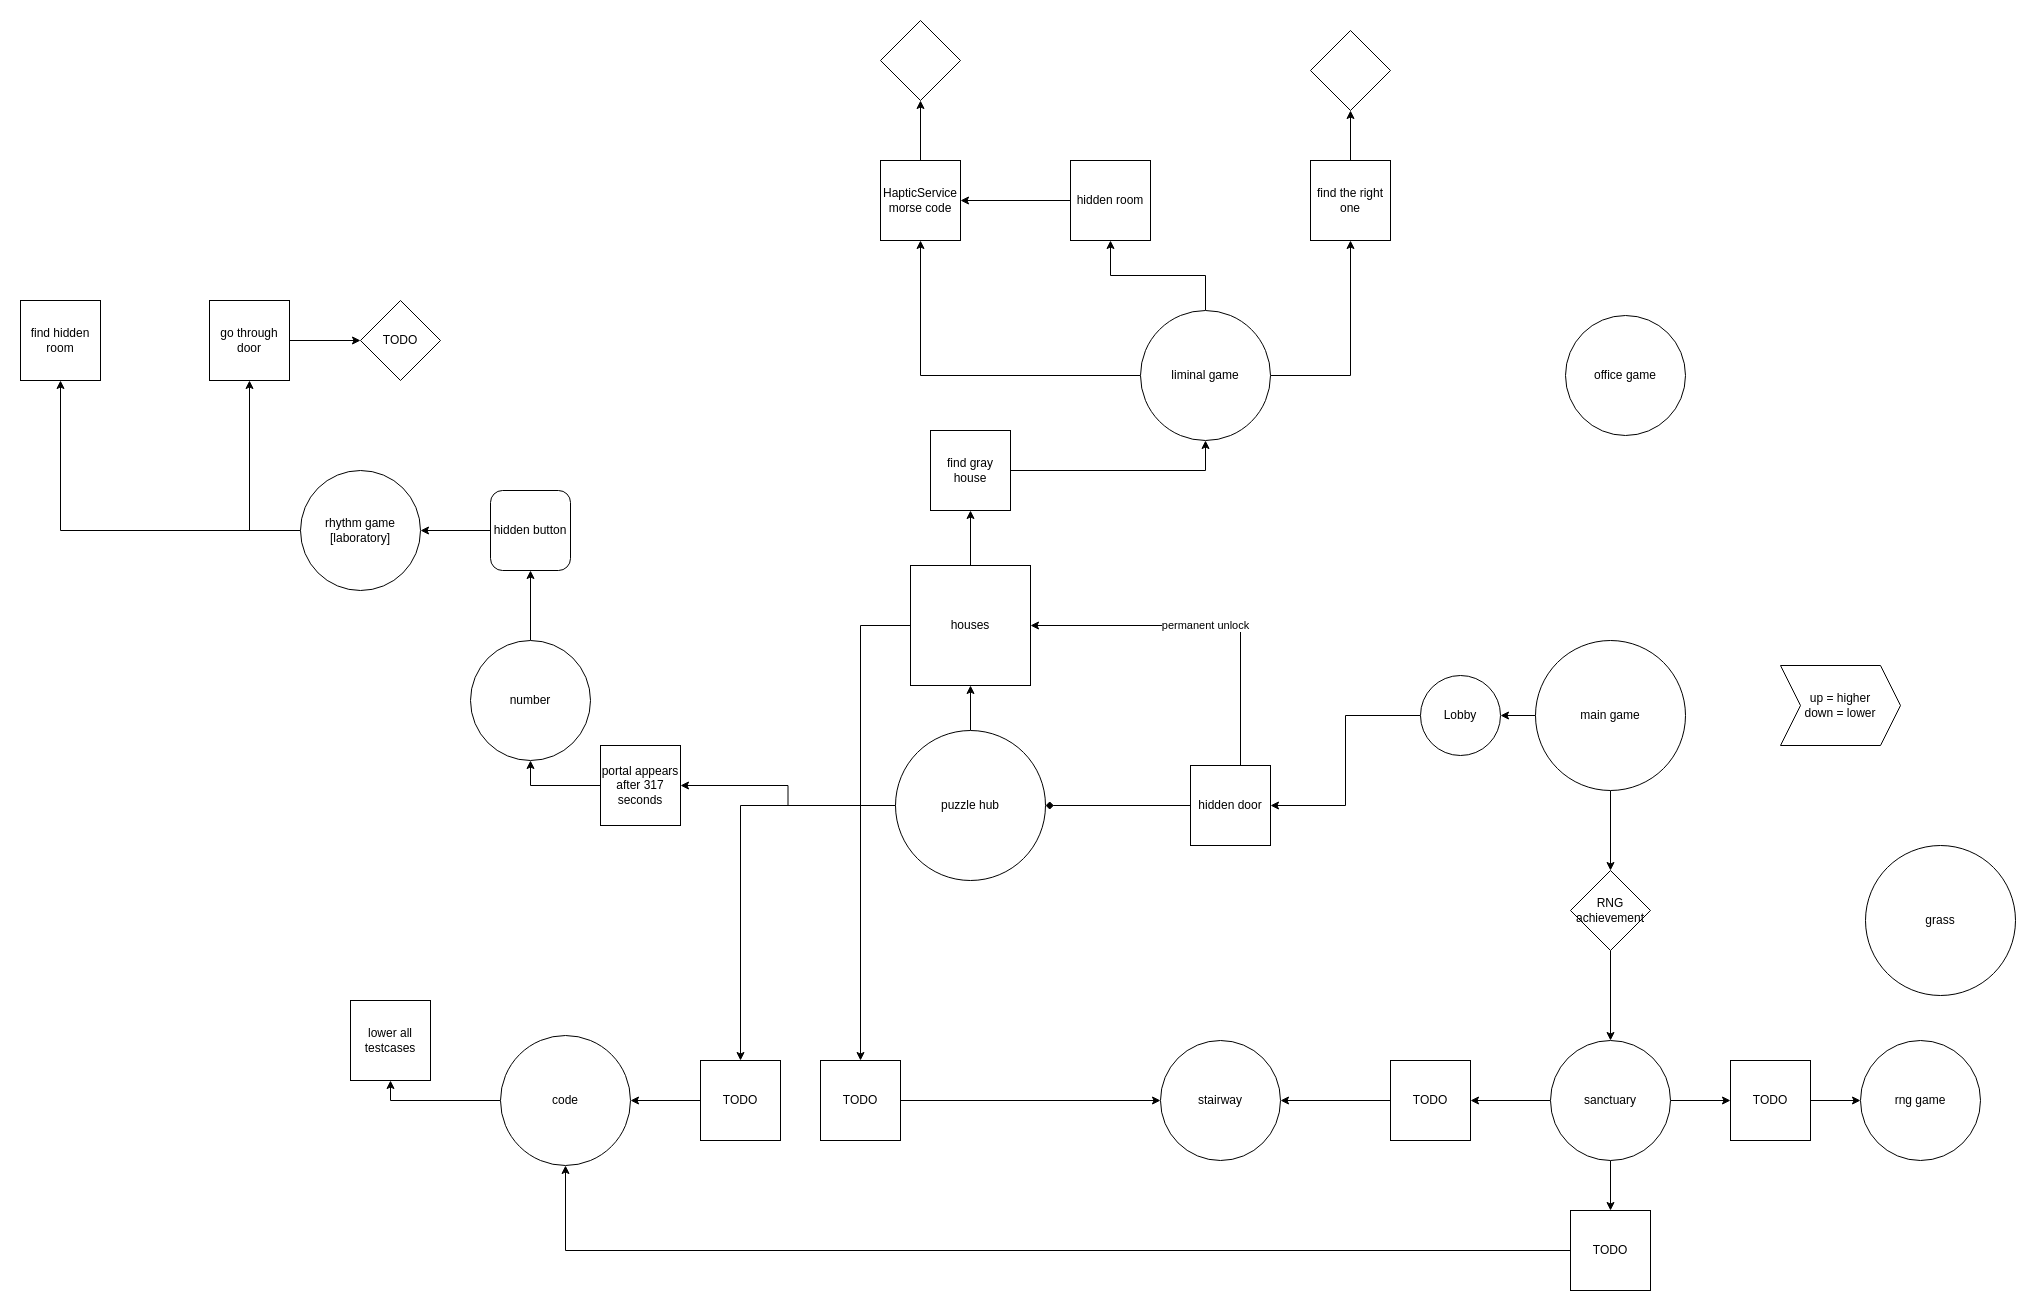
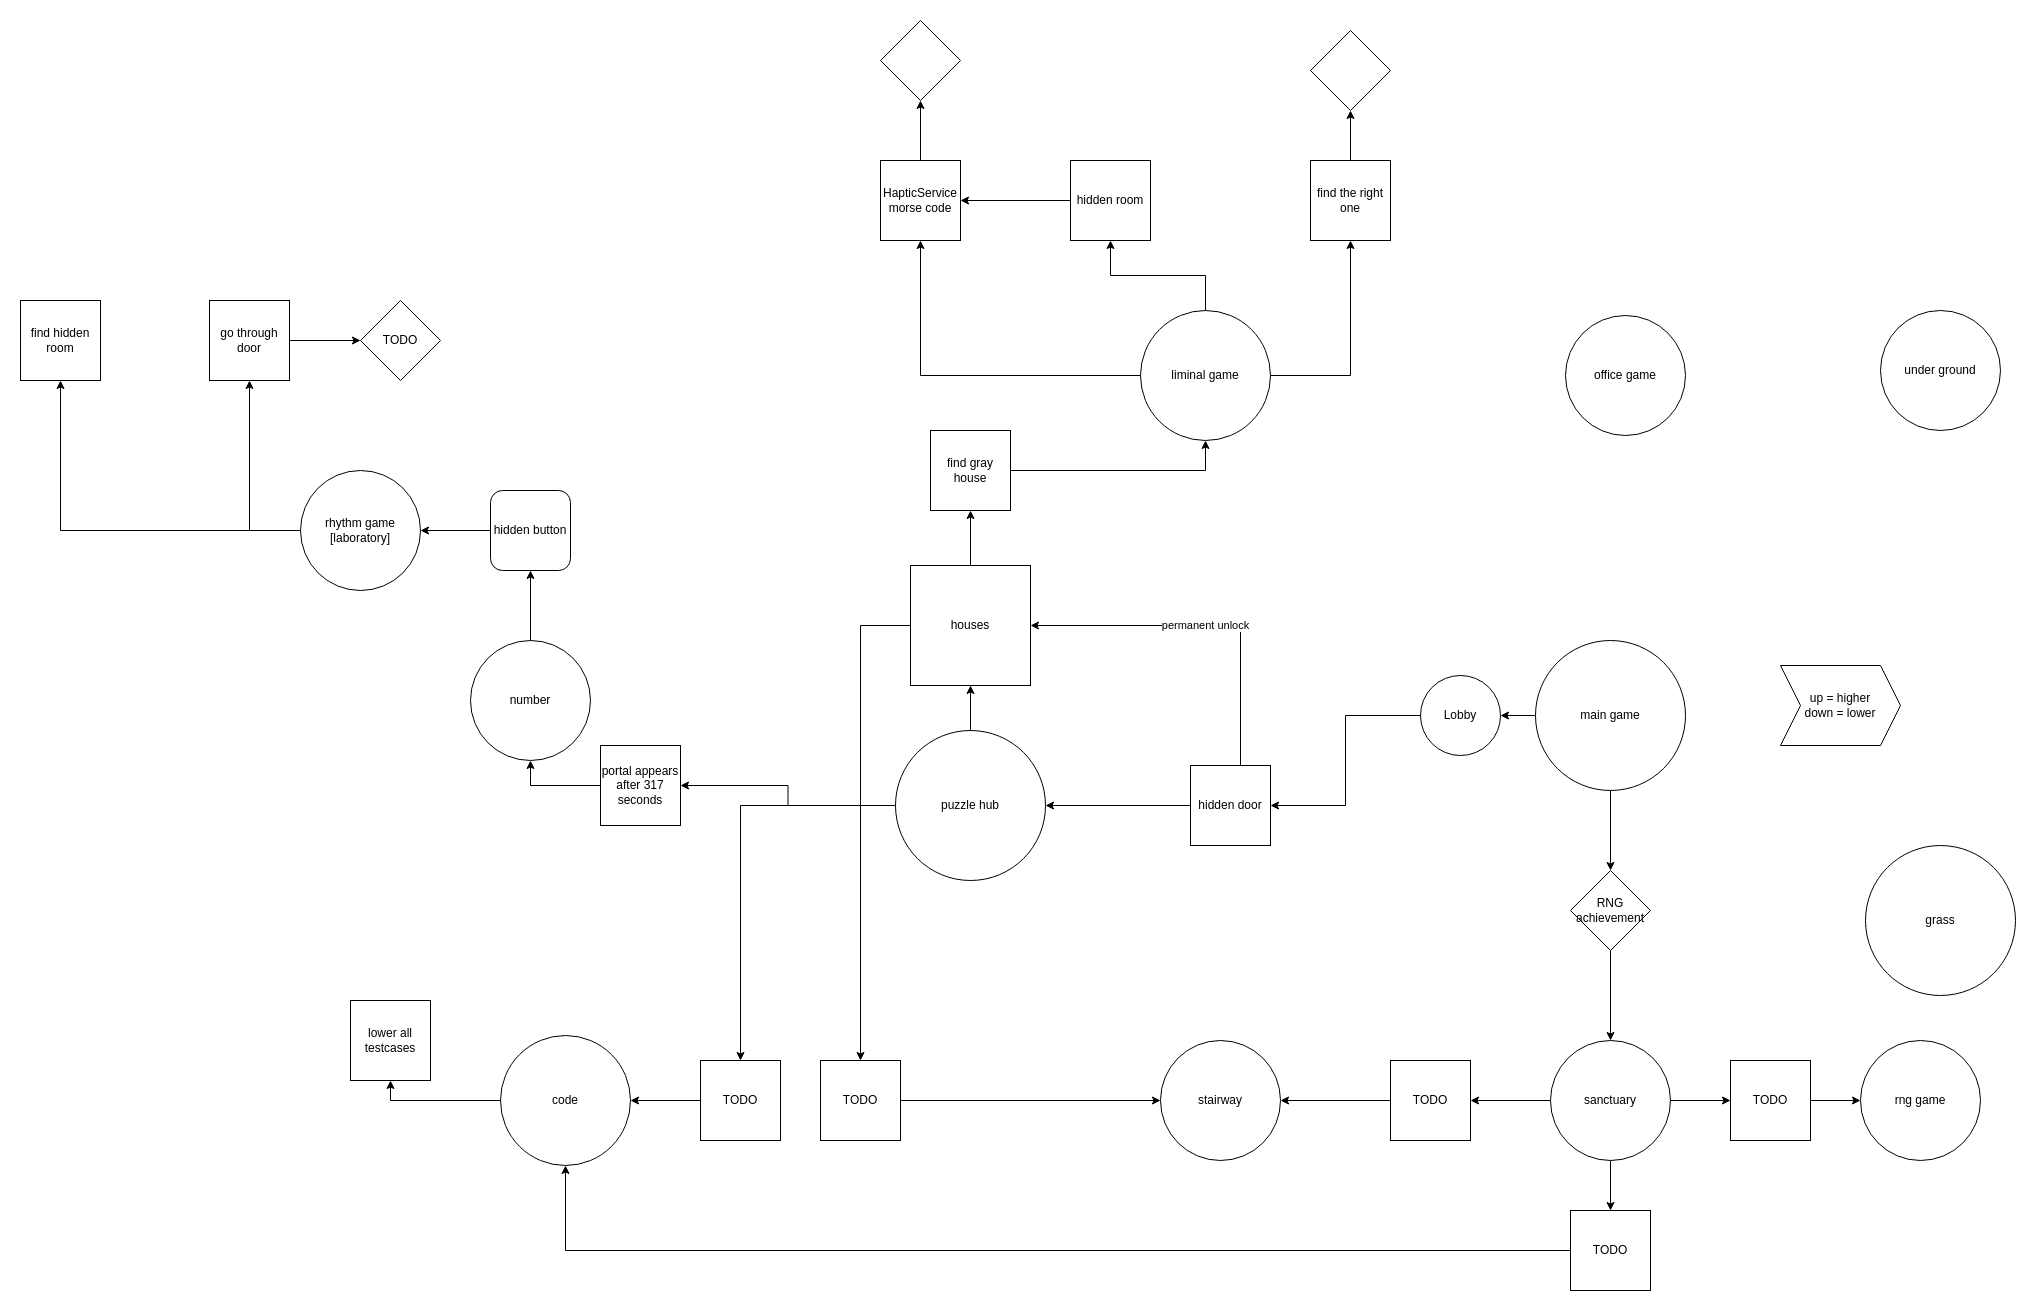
none -> (1941, 371)
(1054, 806) -> (1054, 806)
